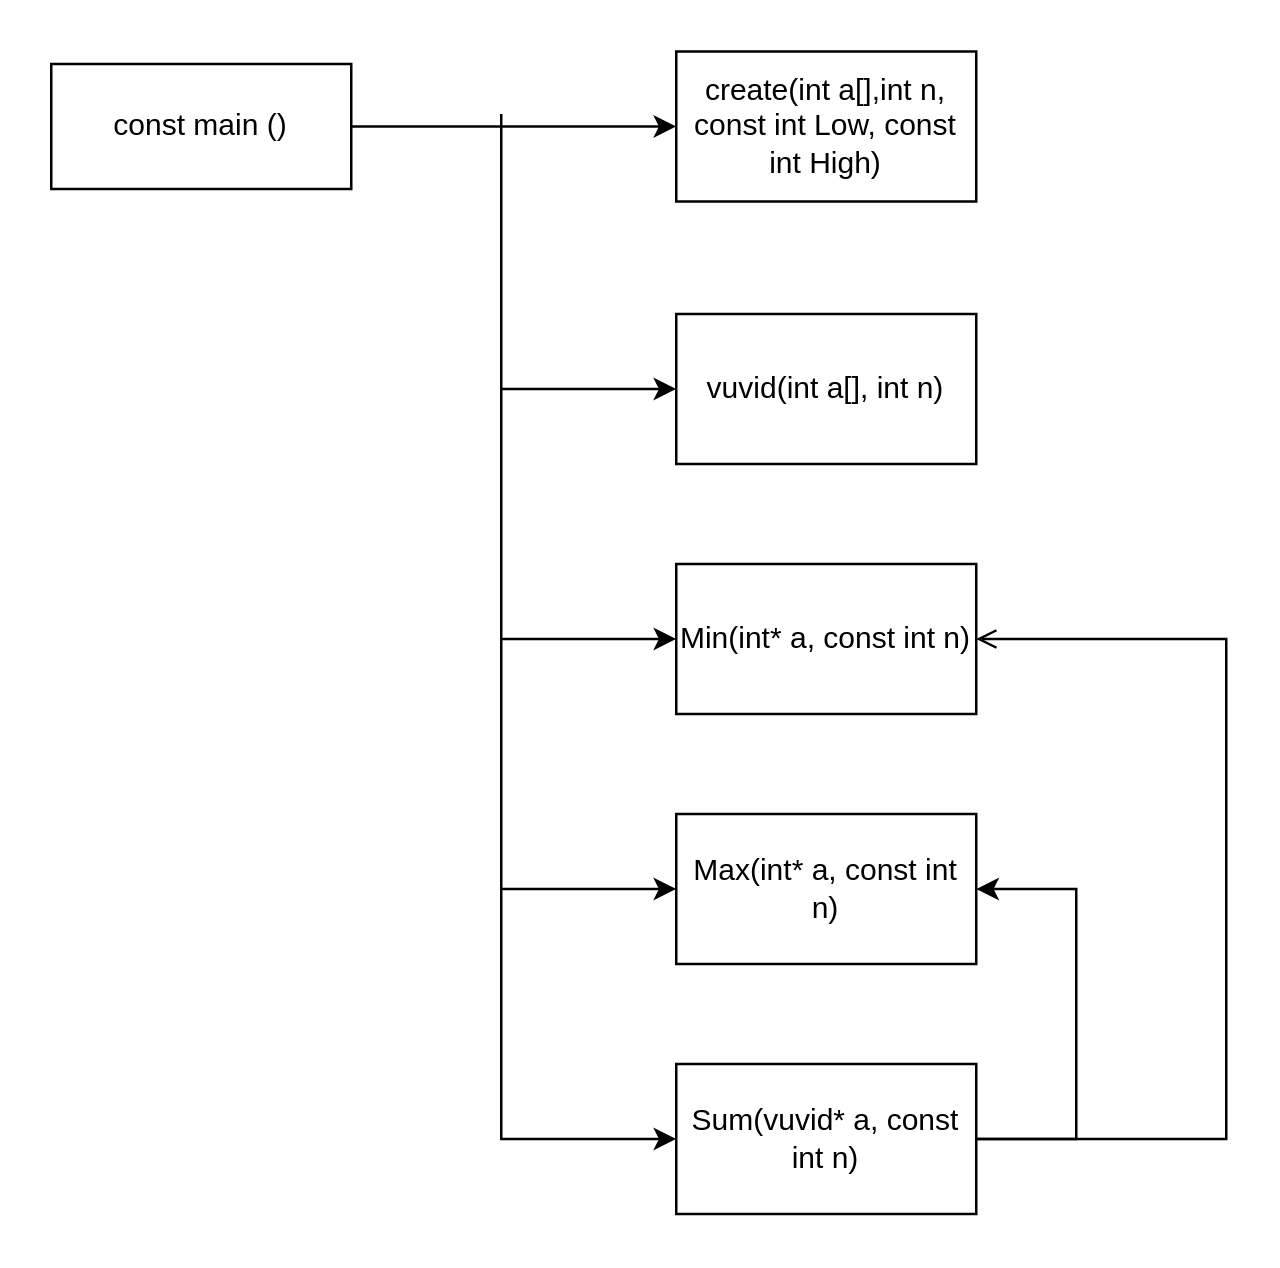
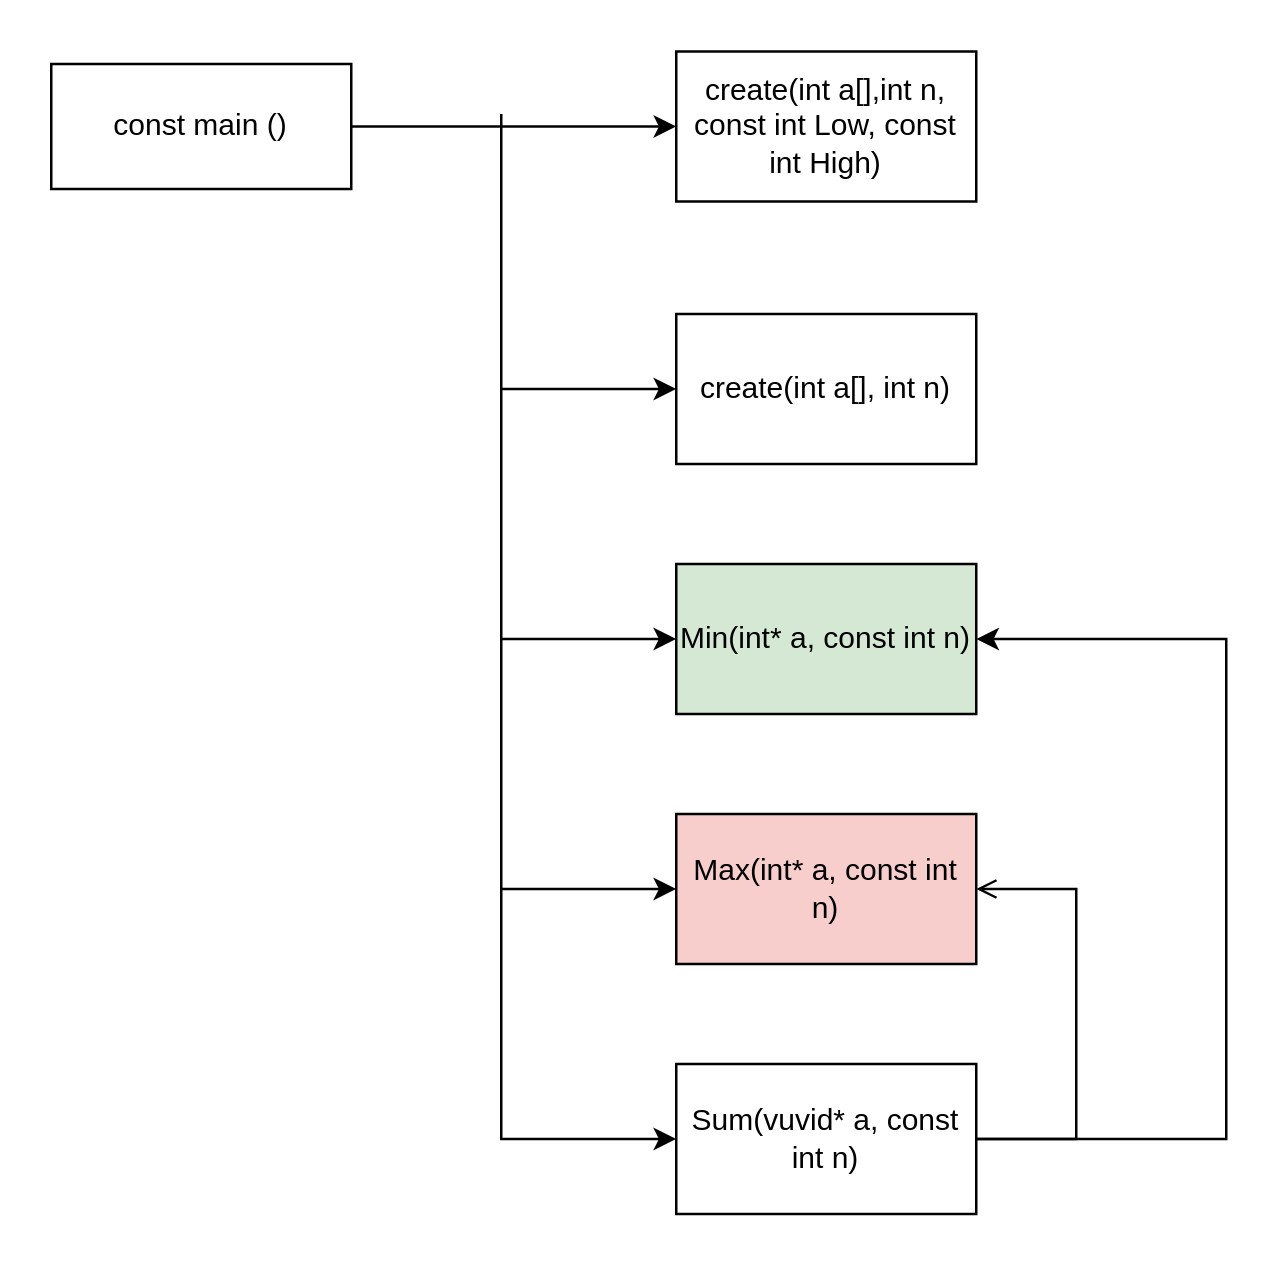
(826, 389) -> (826, 389)
(826, 639) -> (826, 639)
(990, 639) -> (994, 639)
(826, 889) -> (826, 889)
(994, 889) -> (990, 889)
